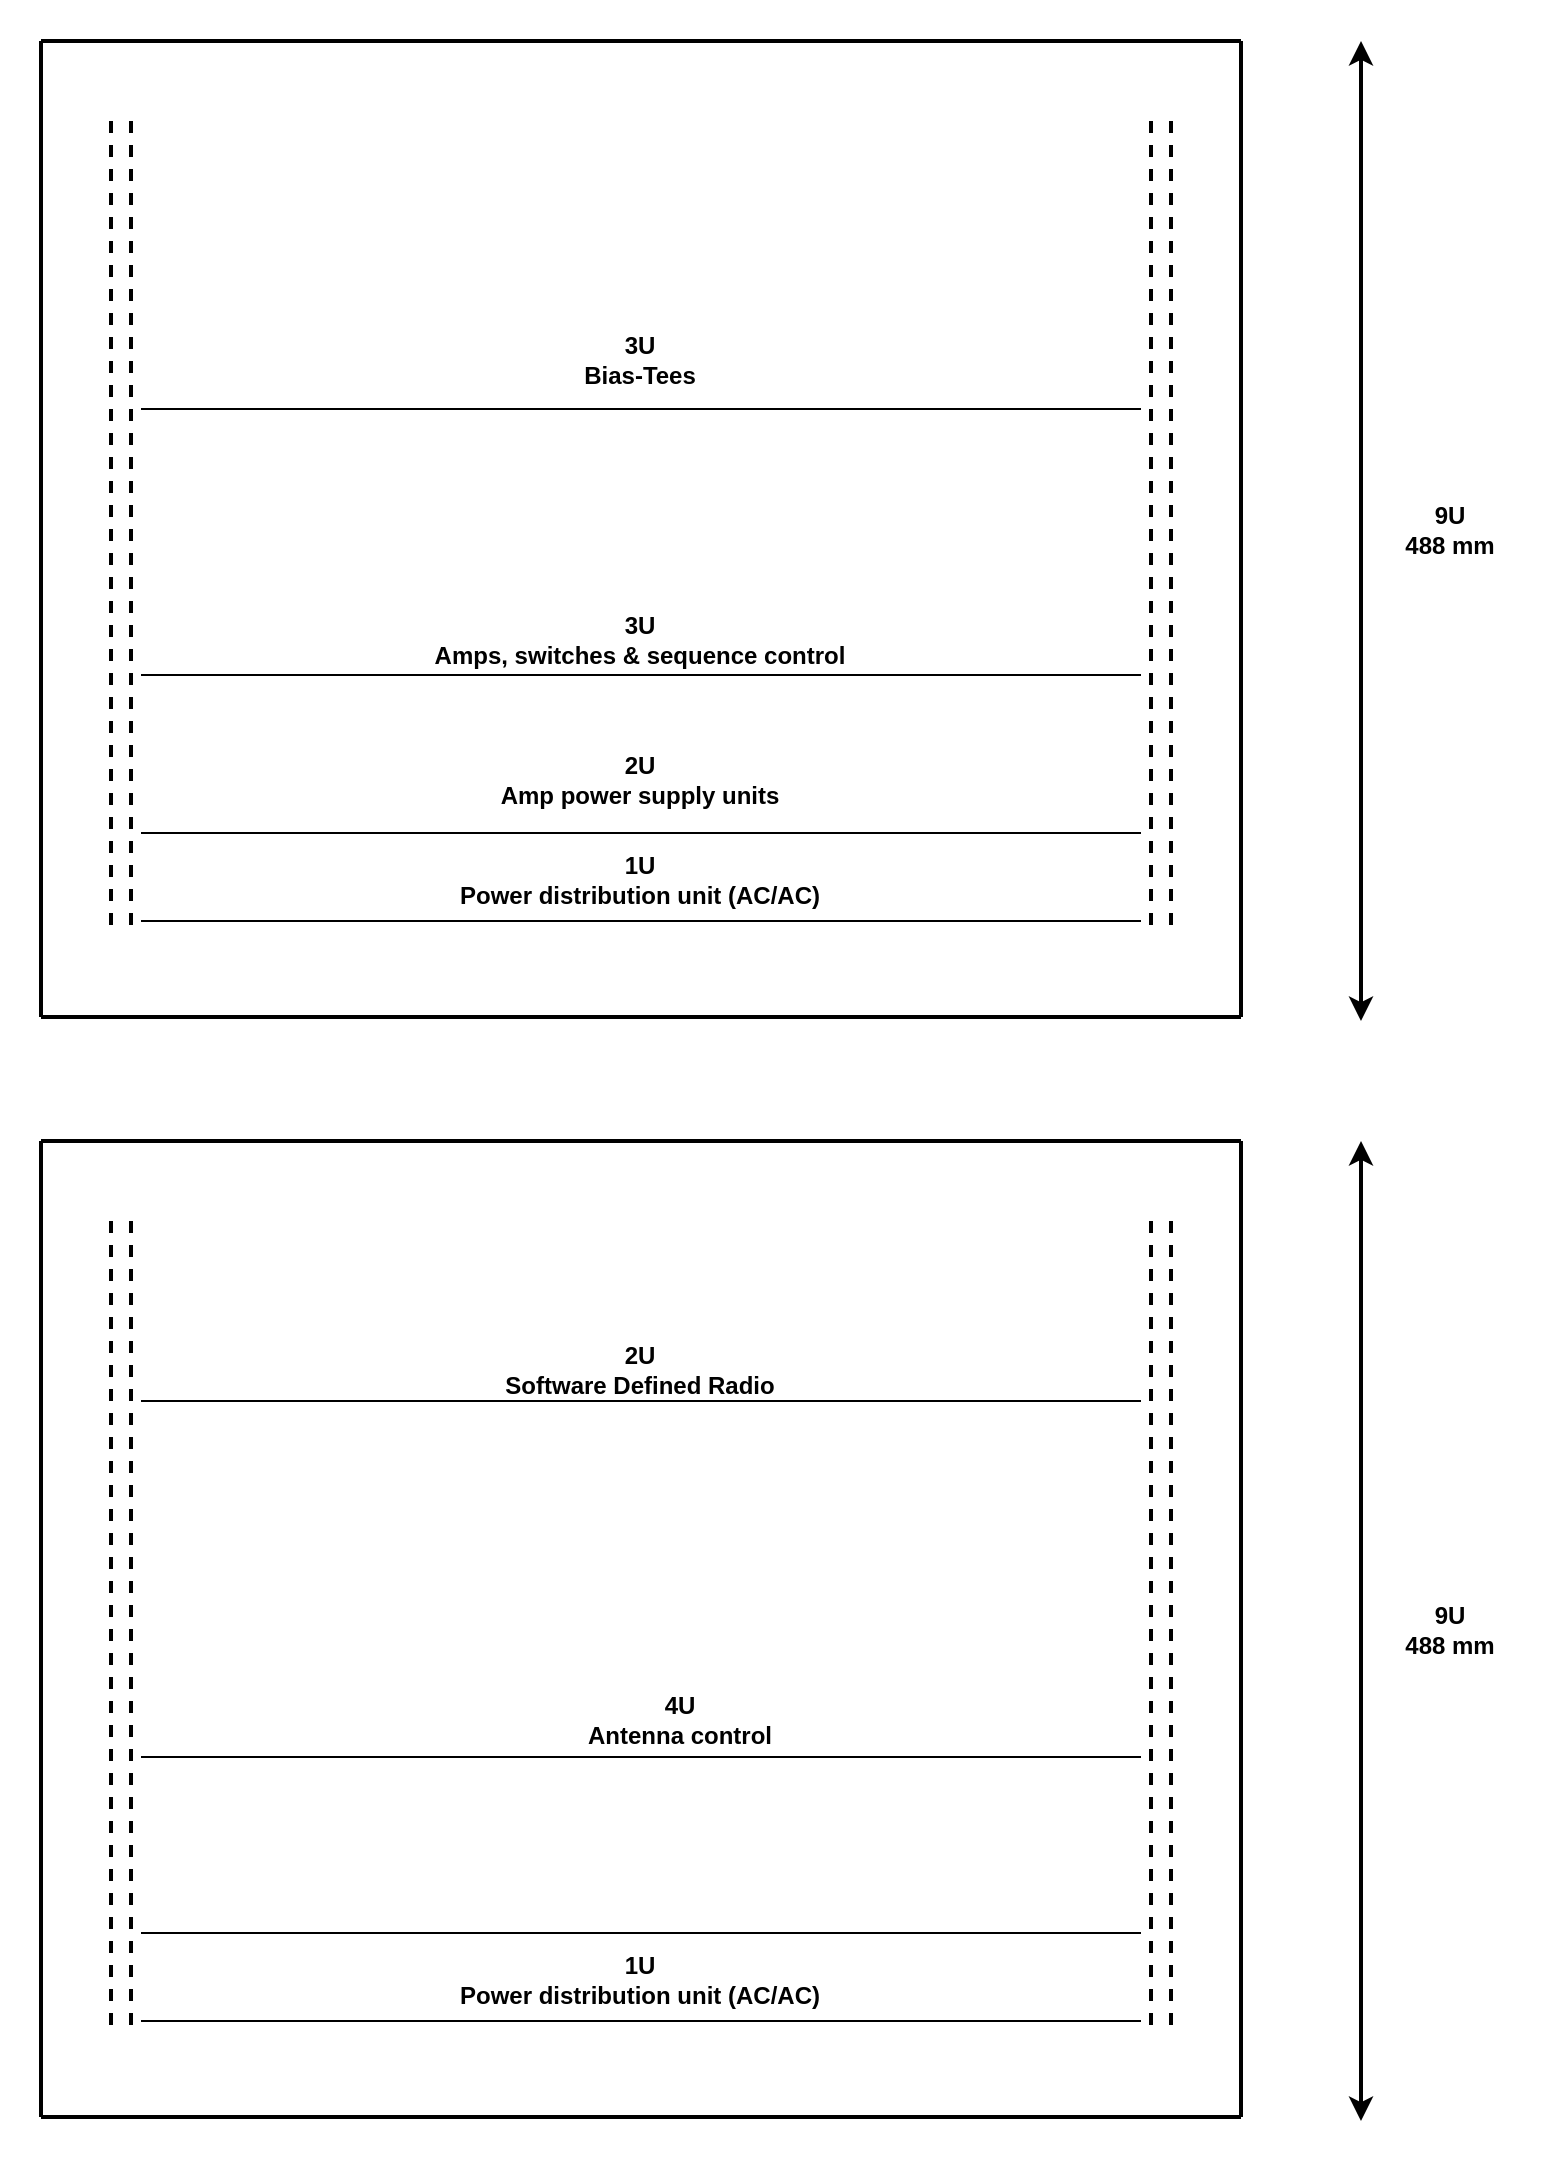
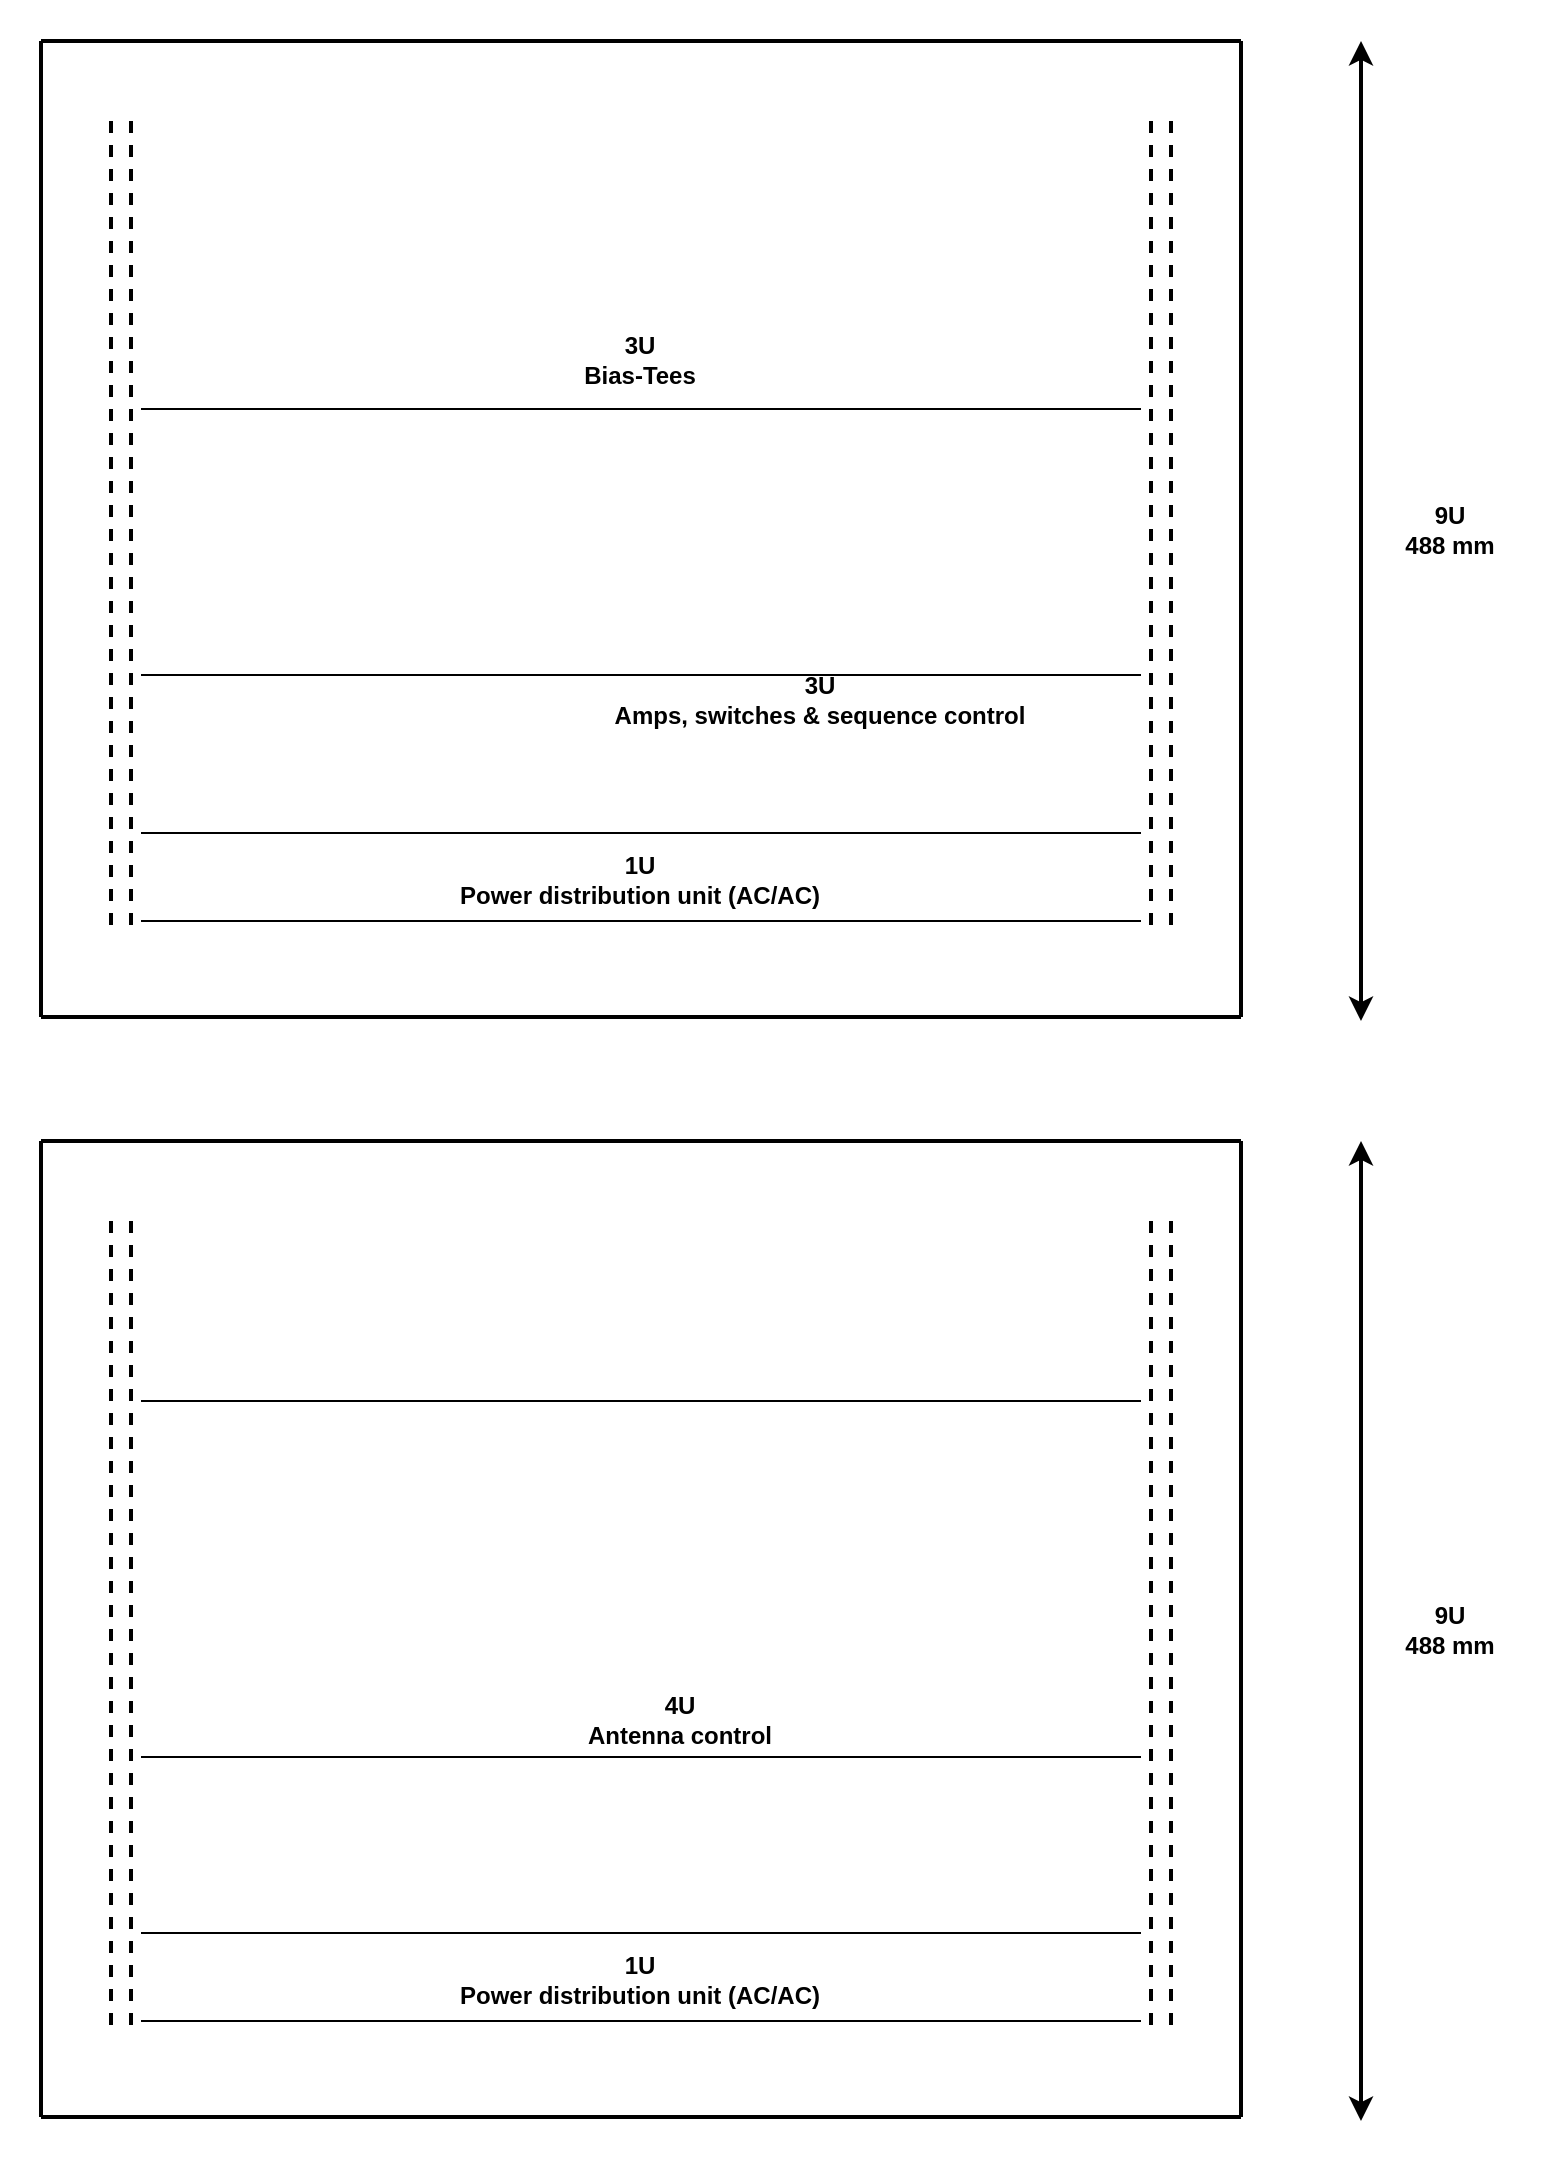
(641, 641) -> (821, 701)
(641, 781) -> none
(641, 1371) -> none
